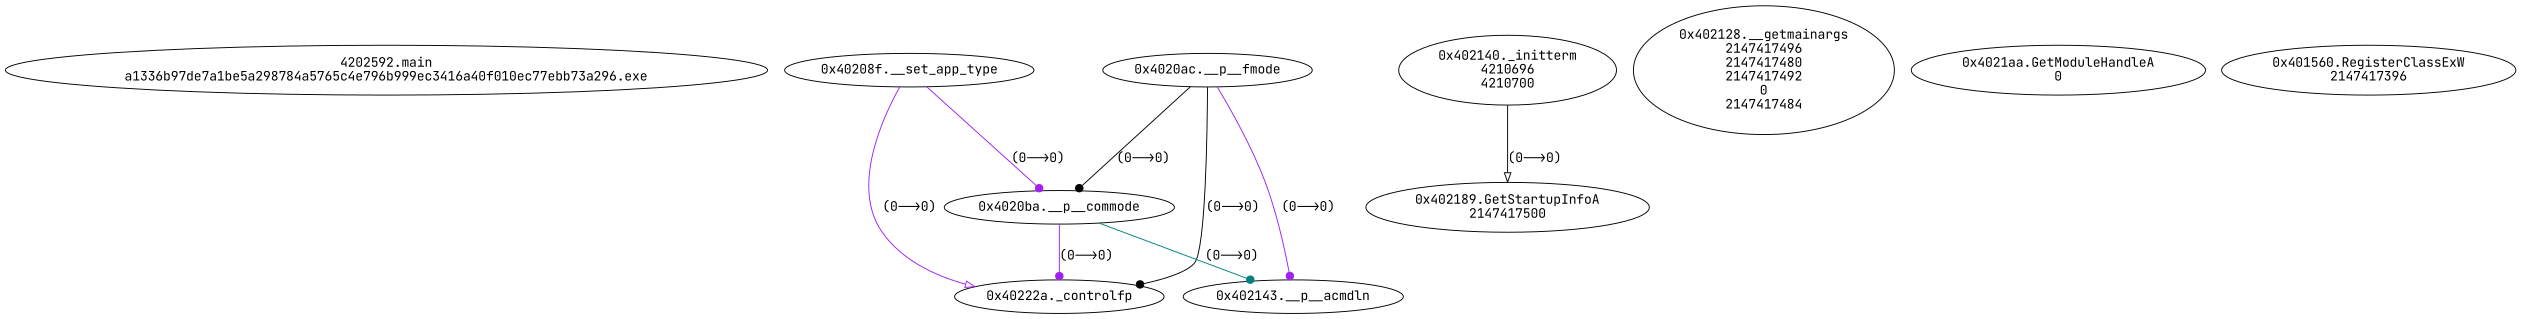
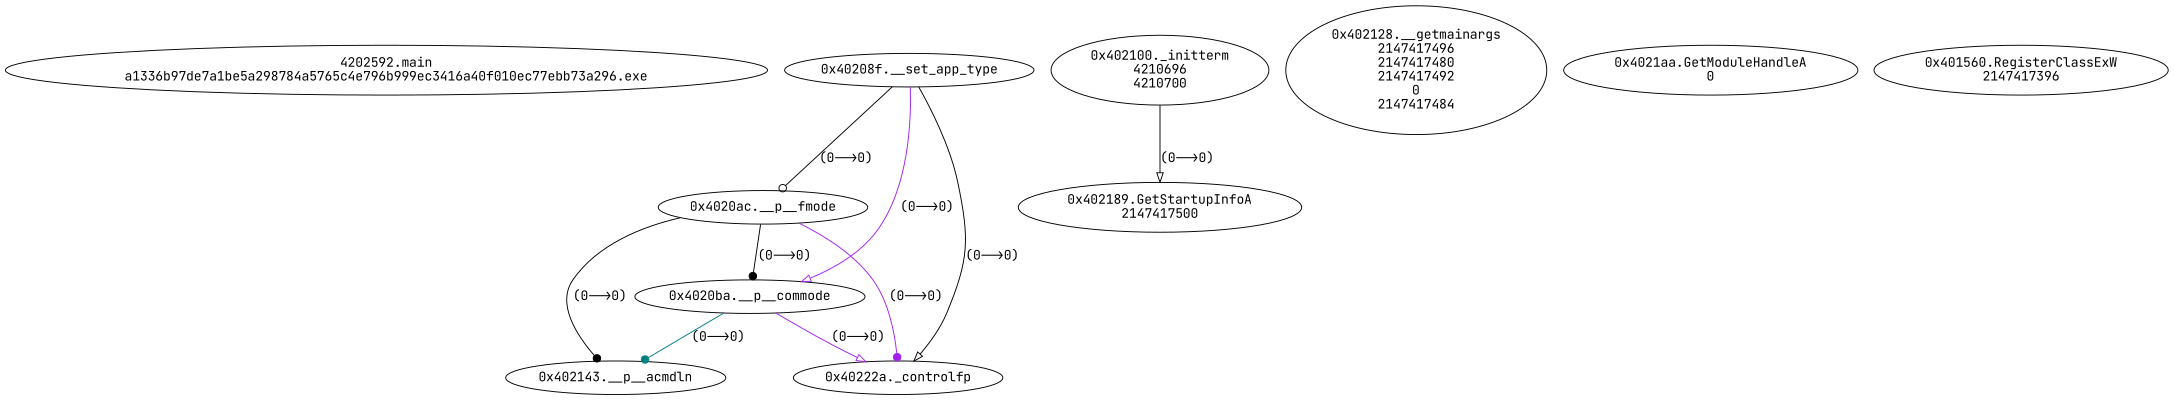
(1508, 70) -> (1160, 70)
none -> (839, 136)
(982, 136) -> (893, 201)
(1263, 176) -> (587, 264)
(1204, 203) -> (868, 274)
(872, 208) -> (964, 222)
(1059, 248) -> (816, 336)
